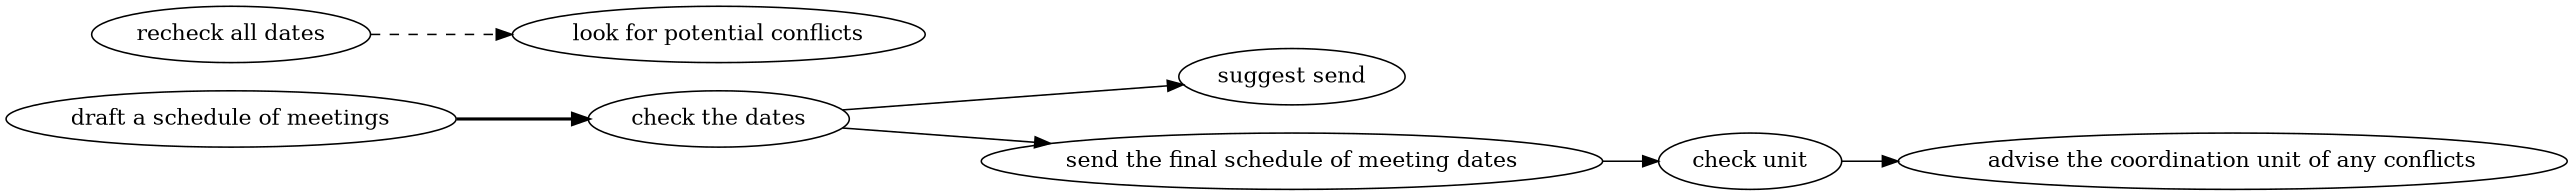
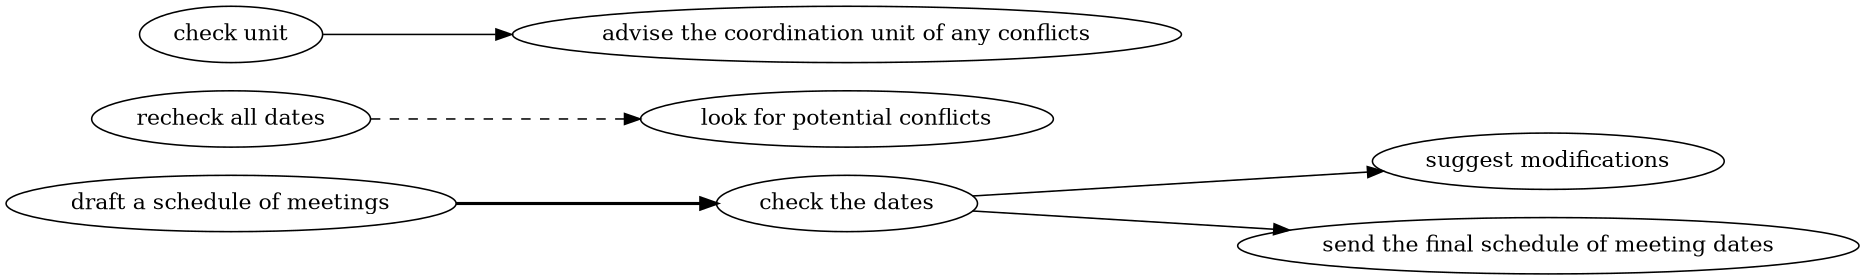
(1292, 77) -> (1548, 161)
(1623, 161) -> none
